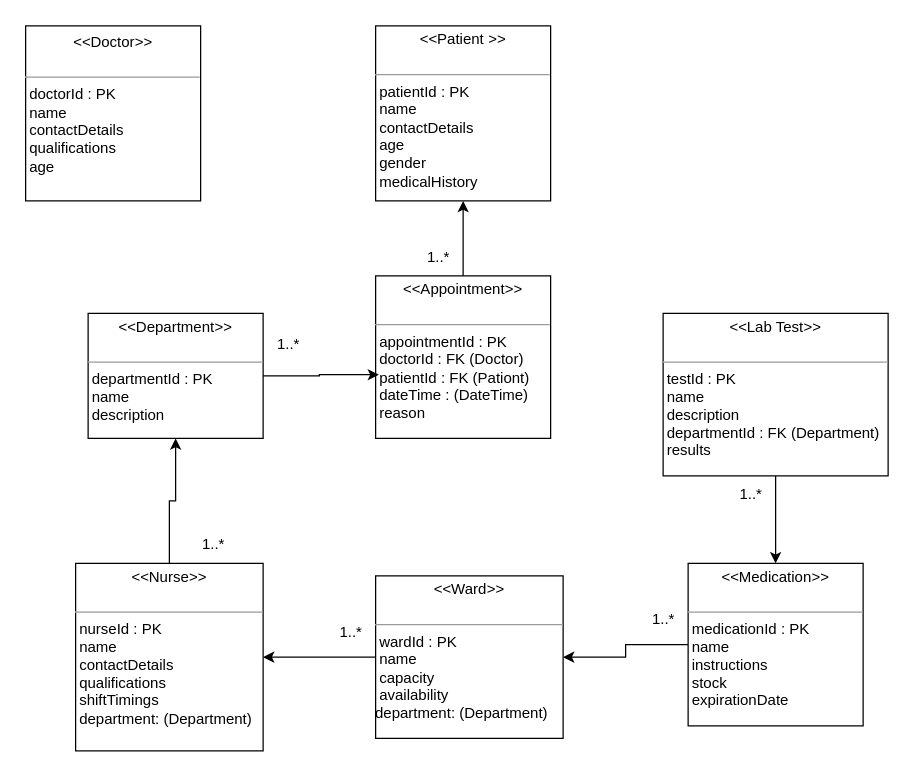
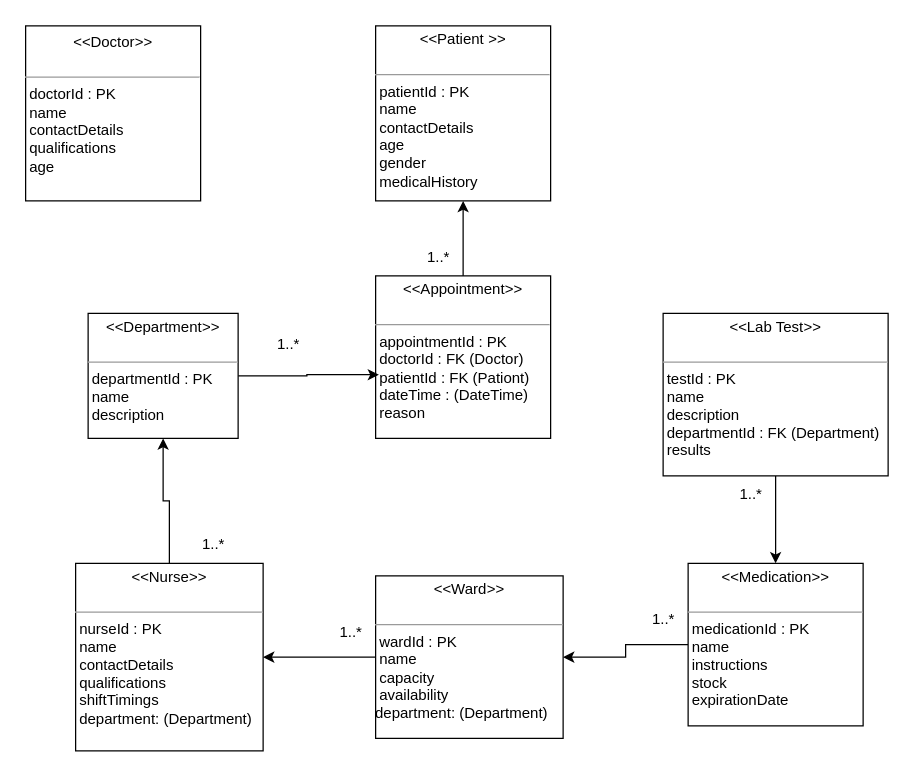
(176, 376) -> (163, 376)
